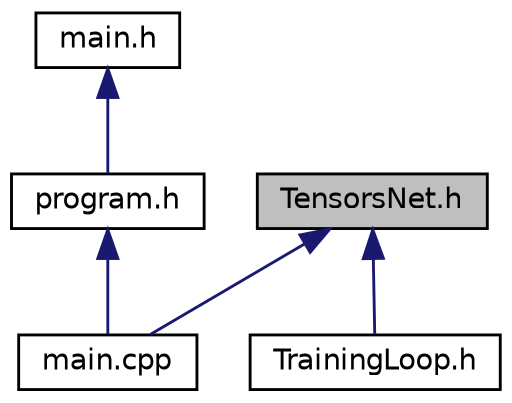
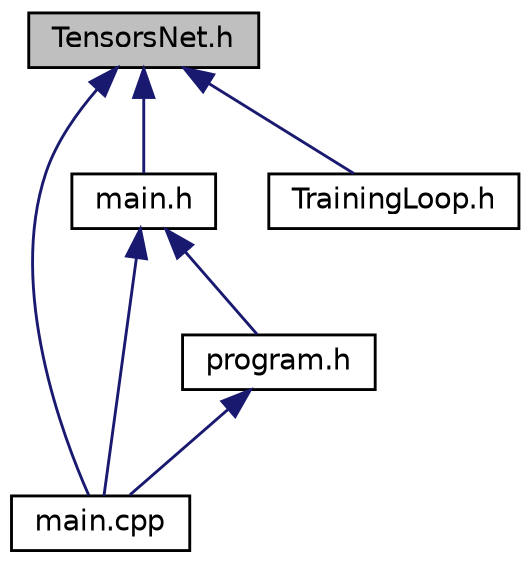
none -> (144, 136)
none -> (120, 377)
